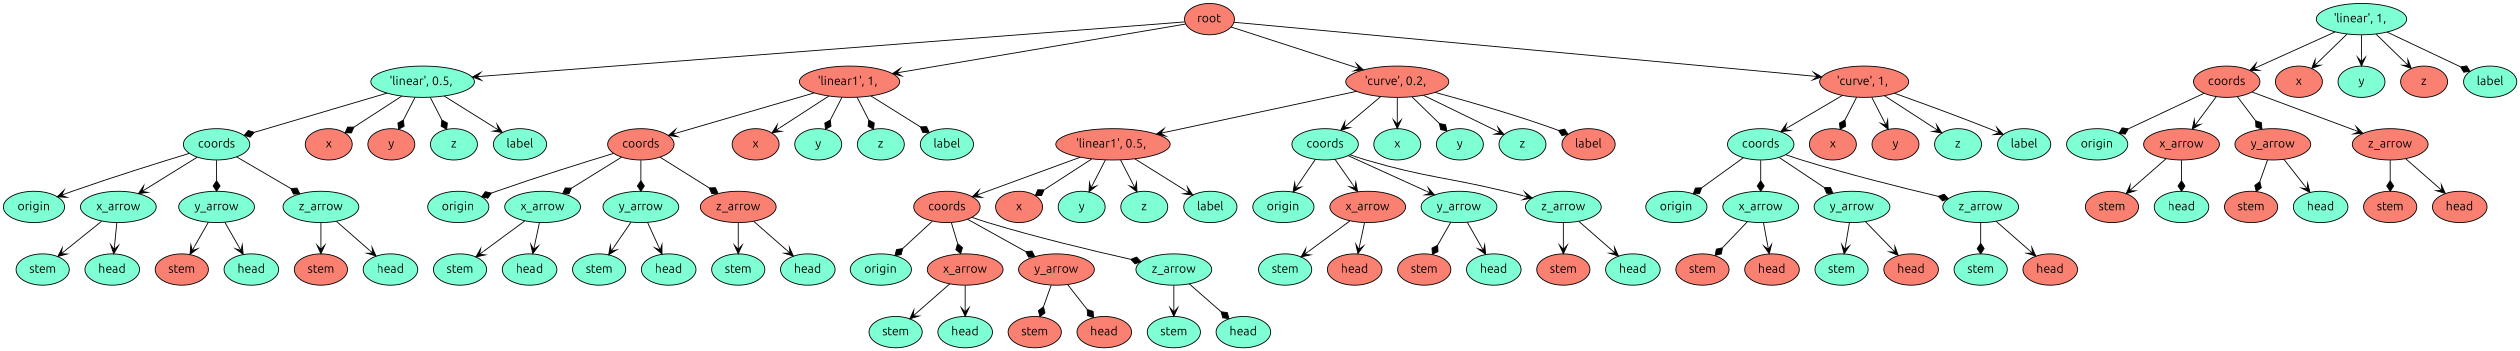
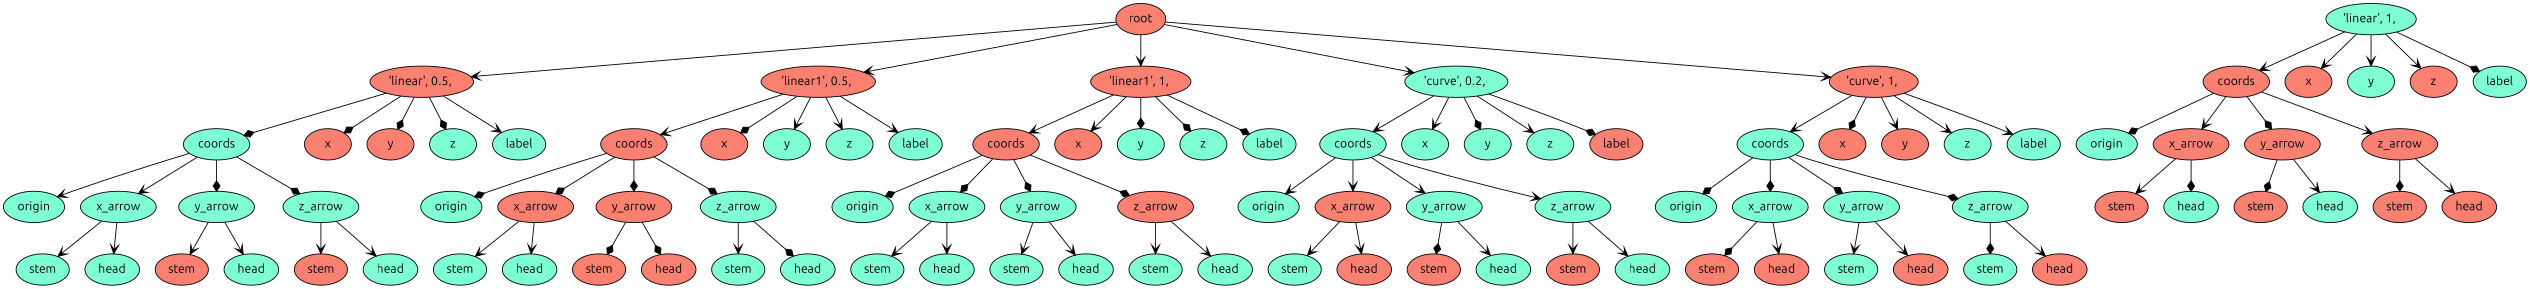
(423, 82) -> (422, 82)
(1397, 82) -> (1456, 82)
(1261, 112) -> (995, 48)
